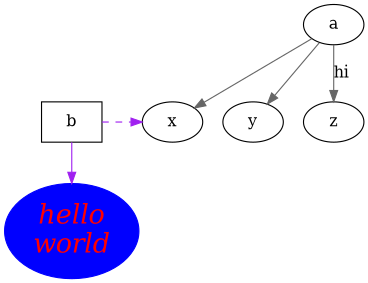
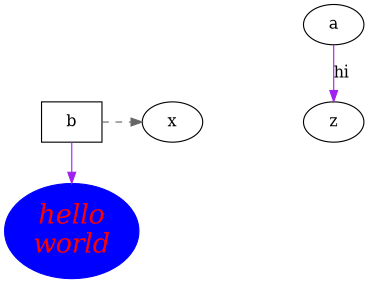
(334, 68) -> (334, 68)
(258, 71) -> none
(117, 122) -> (117, 122)
(253, 122) -> none
